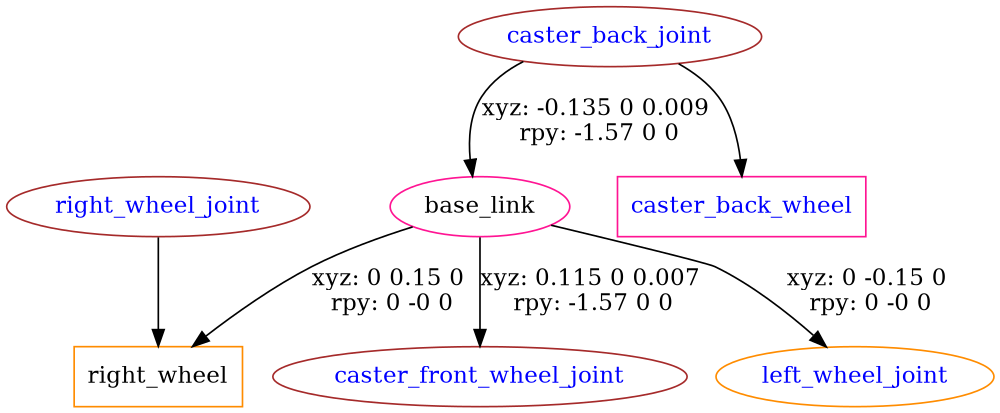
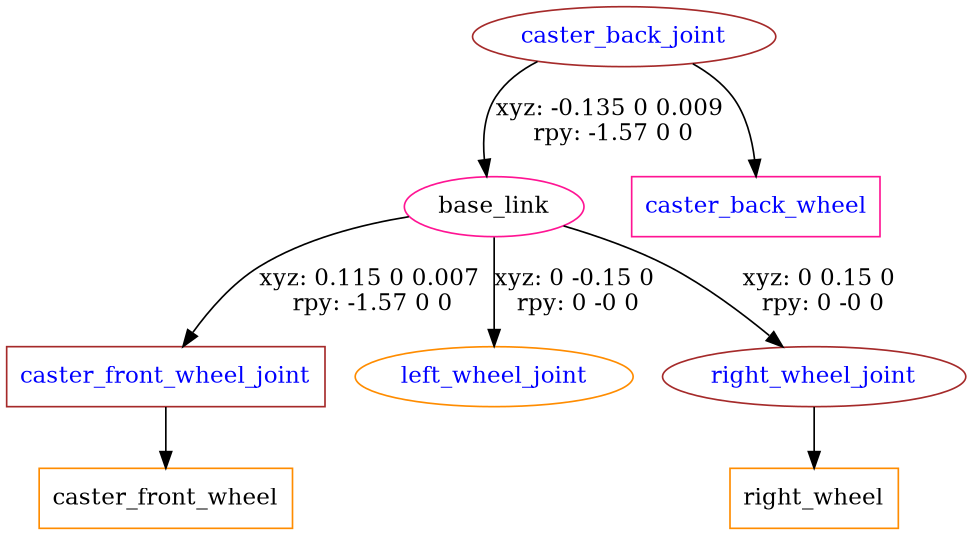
(304, 271) -> (673, 269)
(480, 377) -> (166, 377)
none -> (166, 498)
